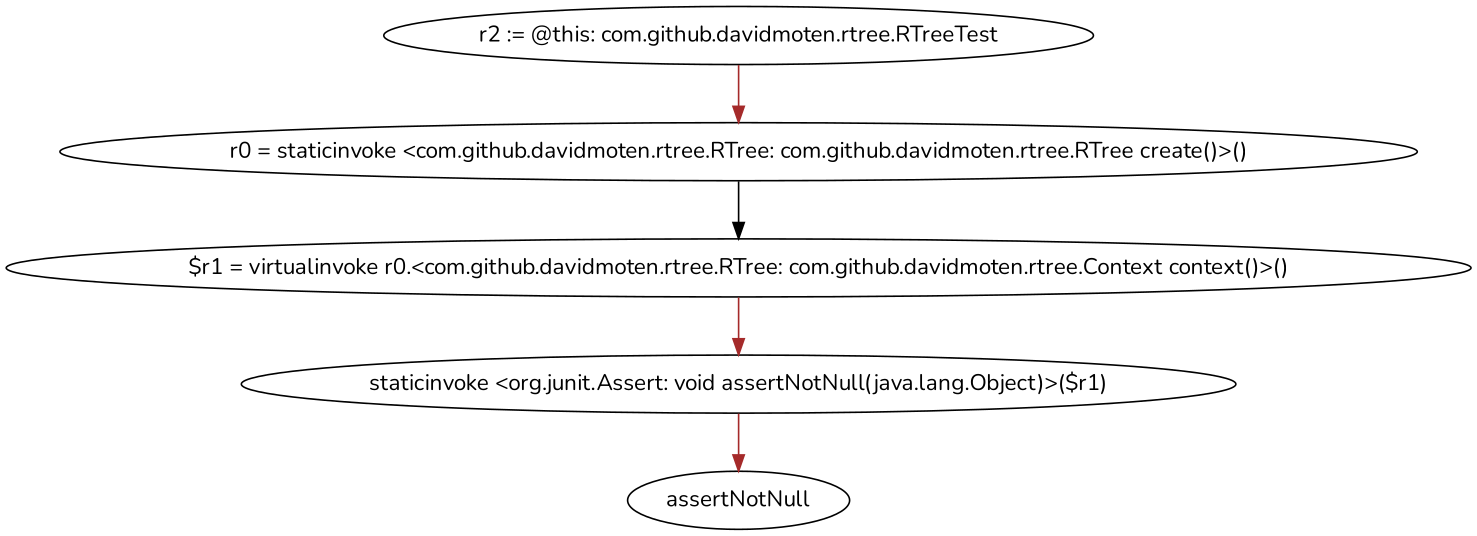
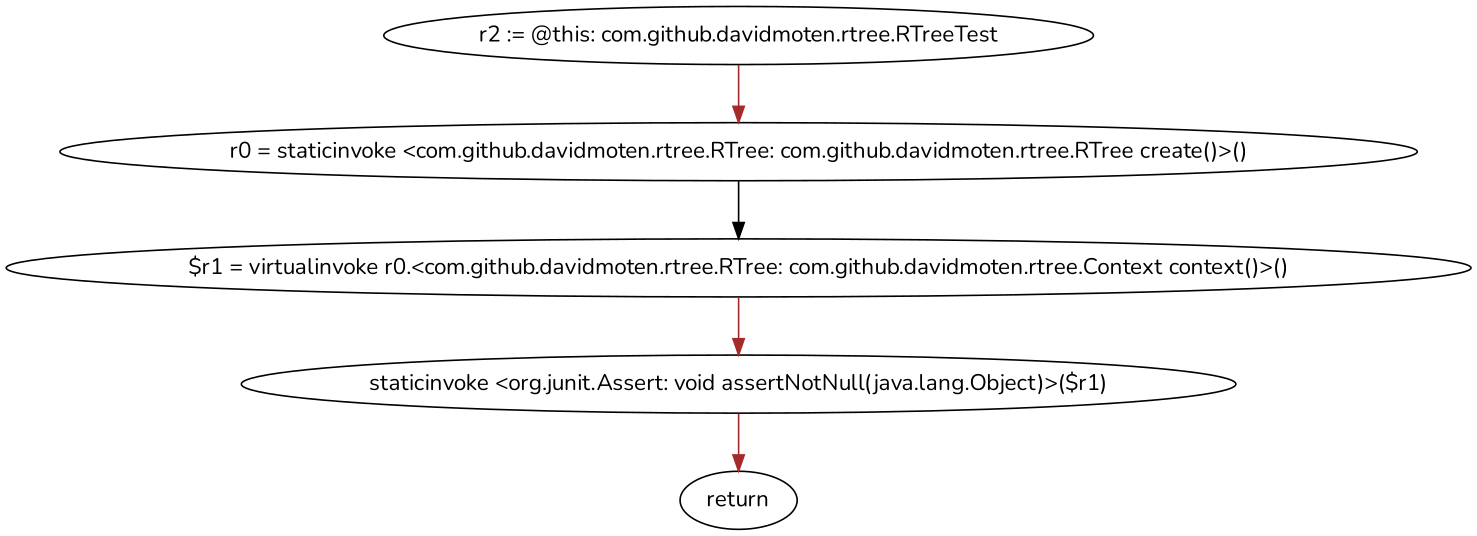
(739, 500) -> (739, 500)
